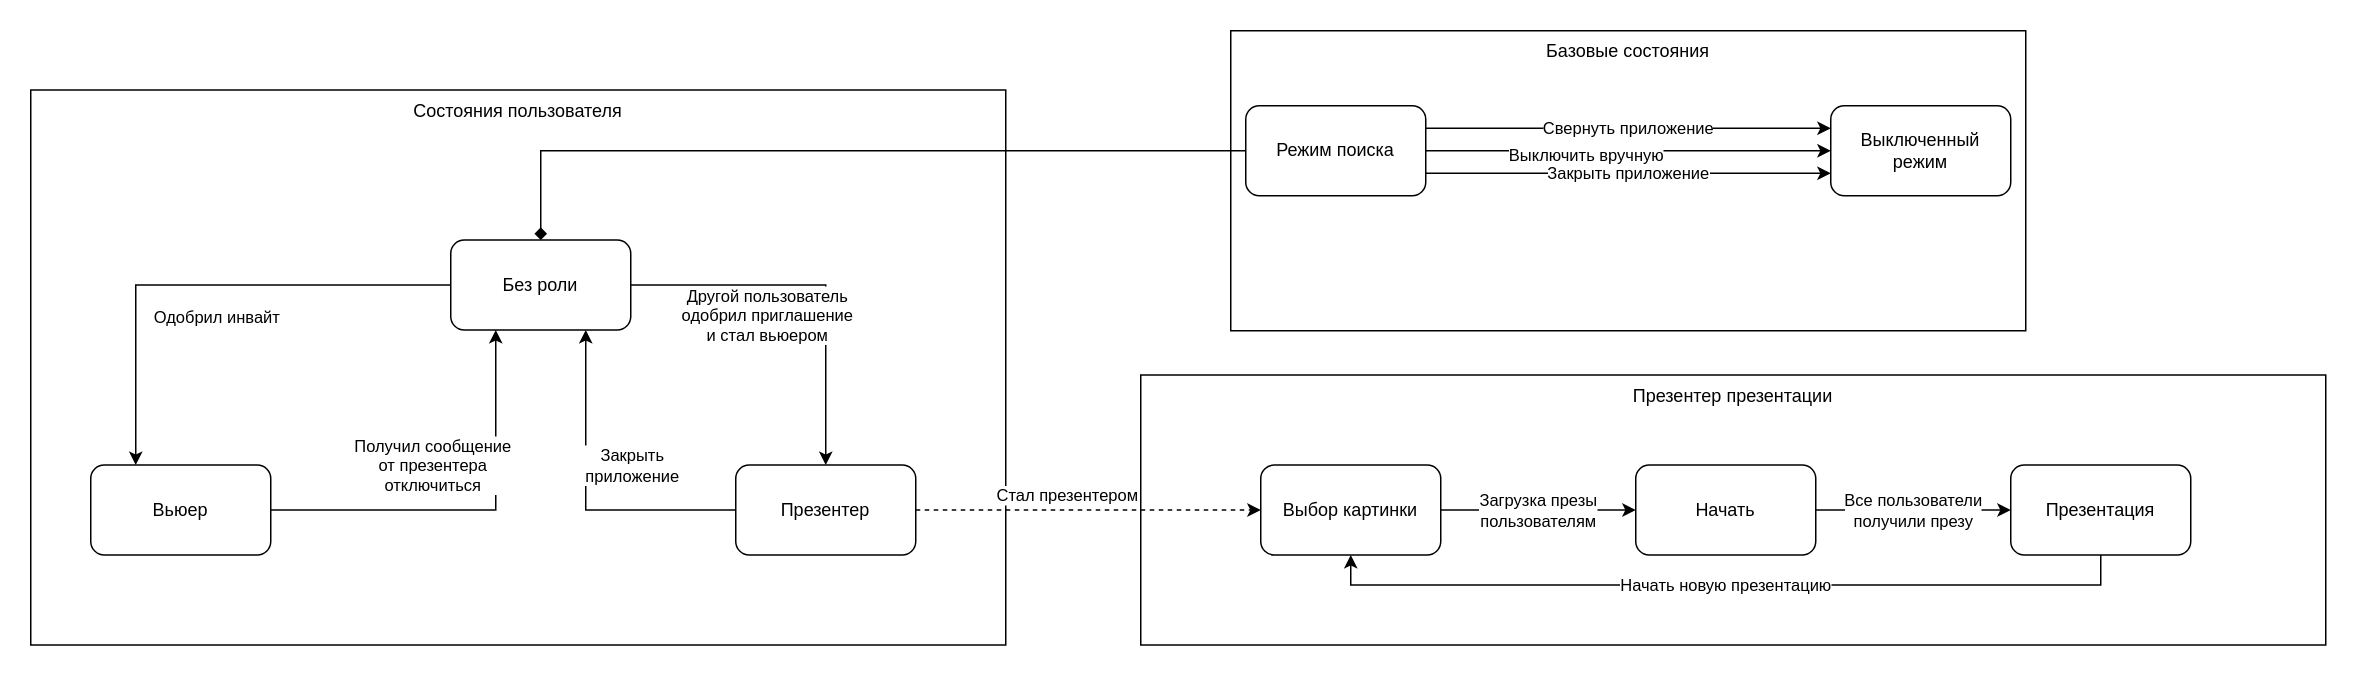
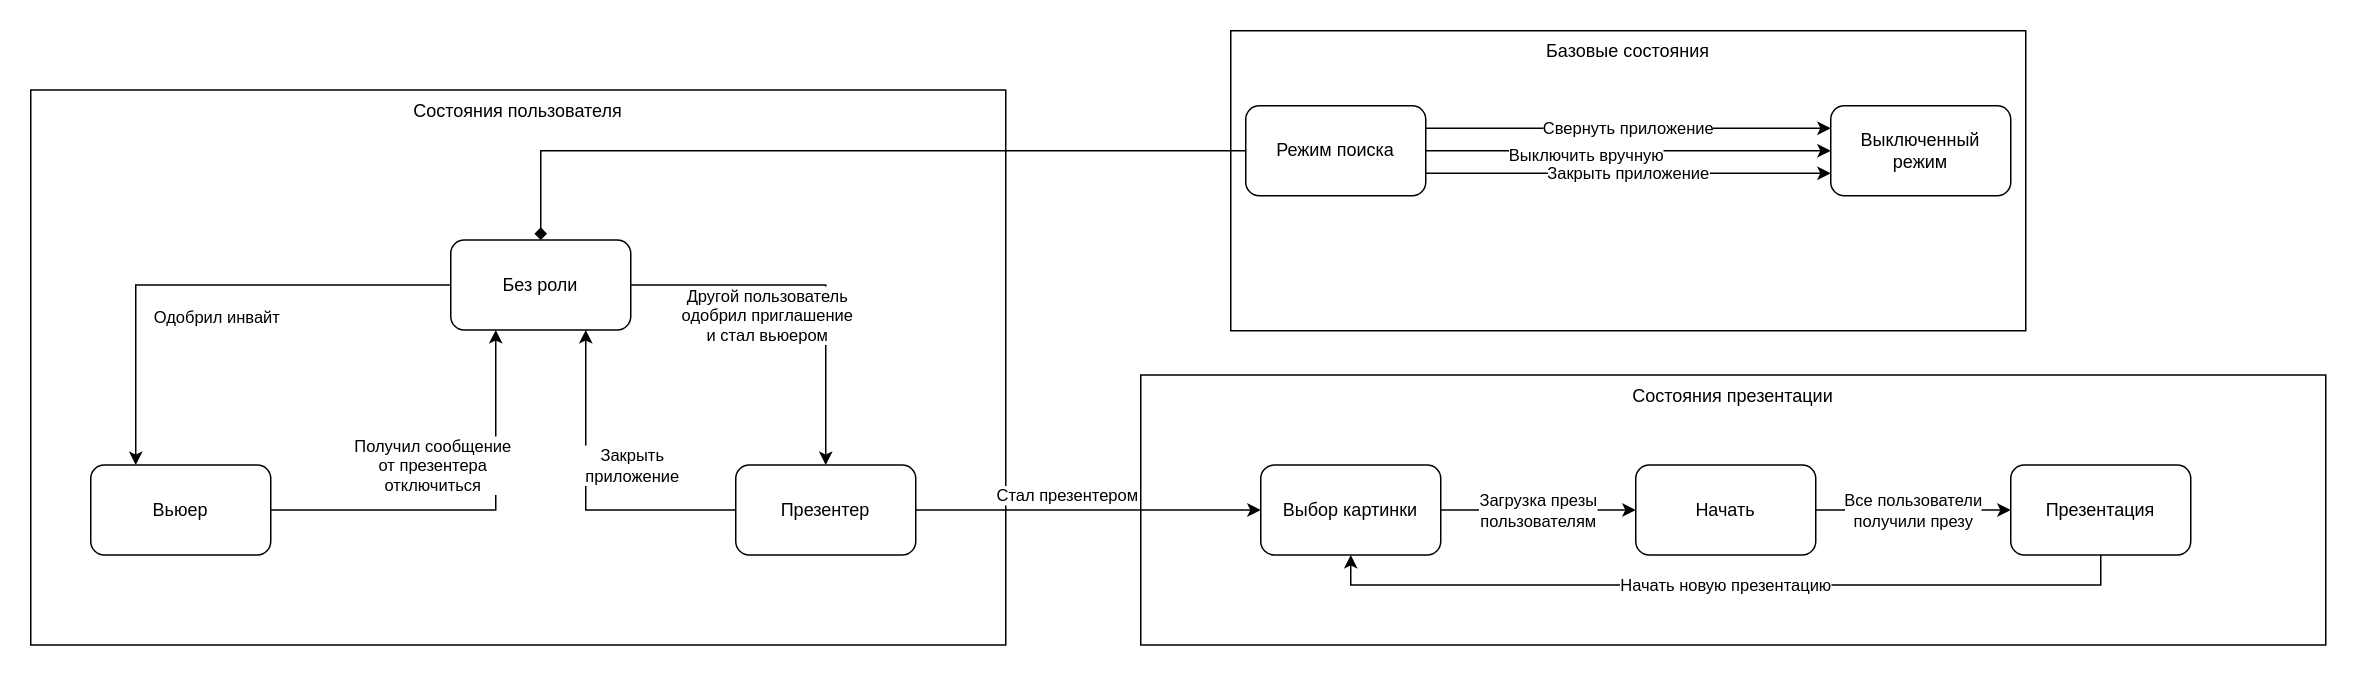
(1733, 397) -> (1733, 397)
(1084, 510) -> (1084, 510)
